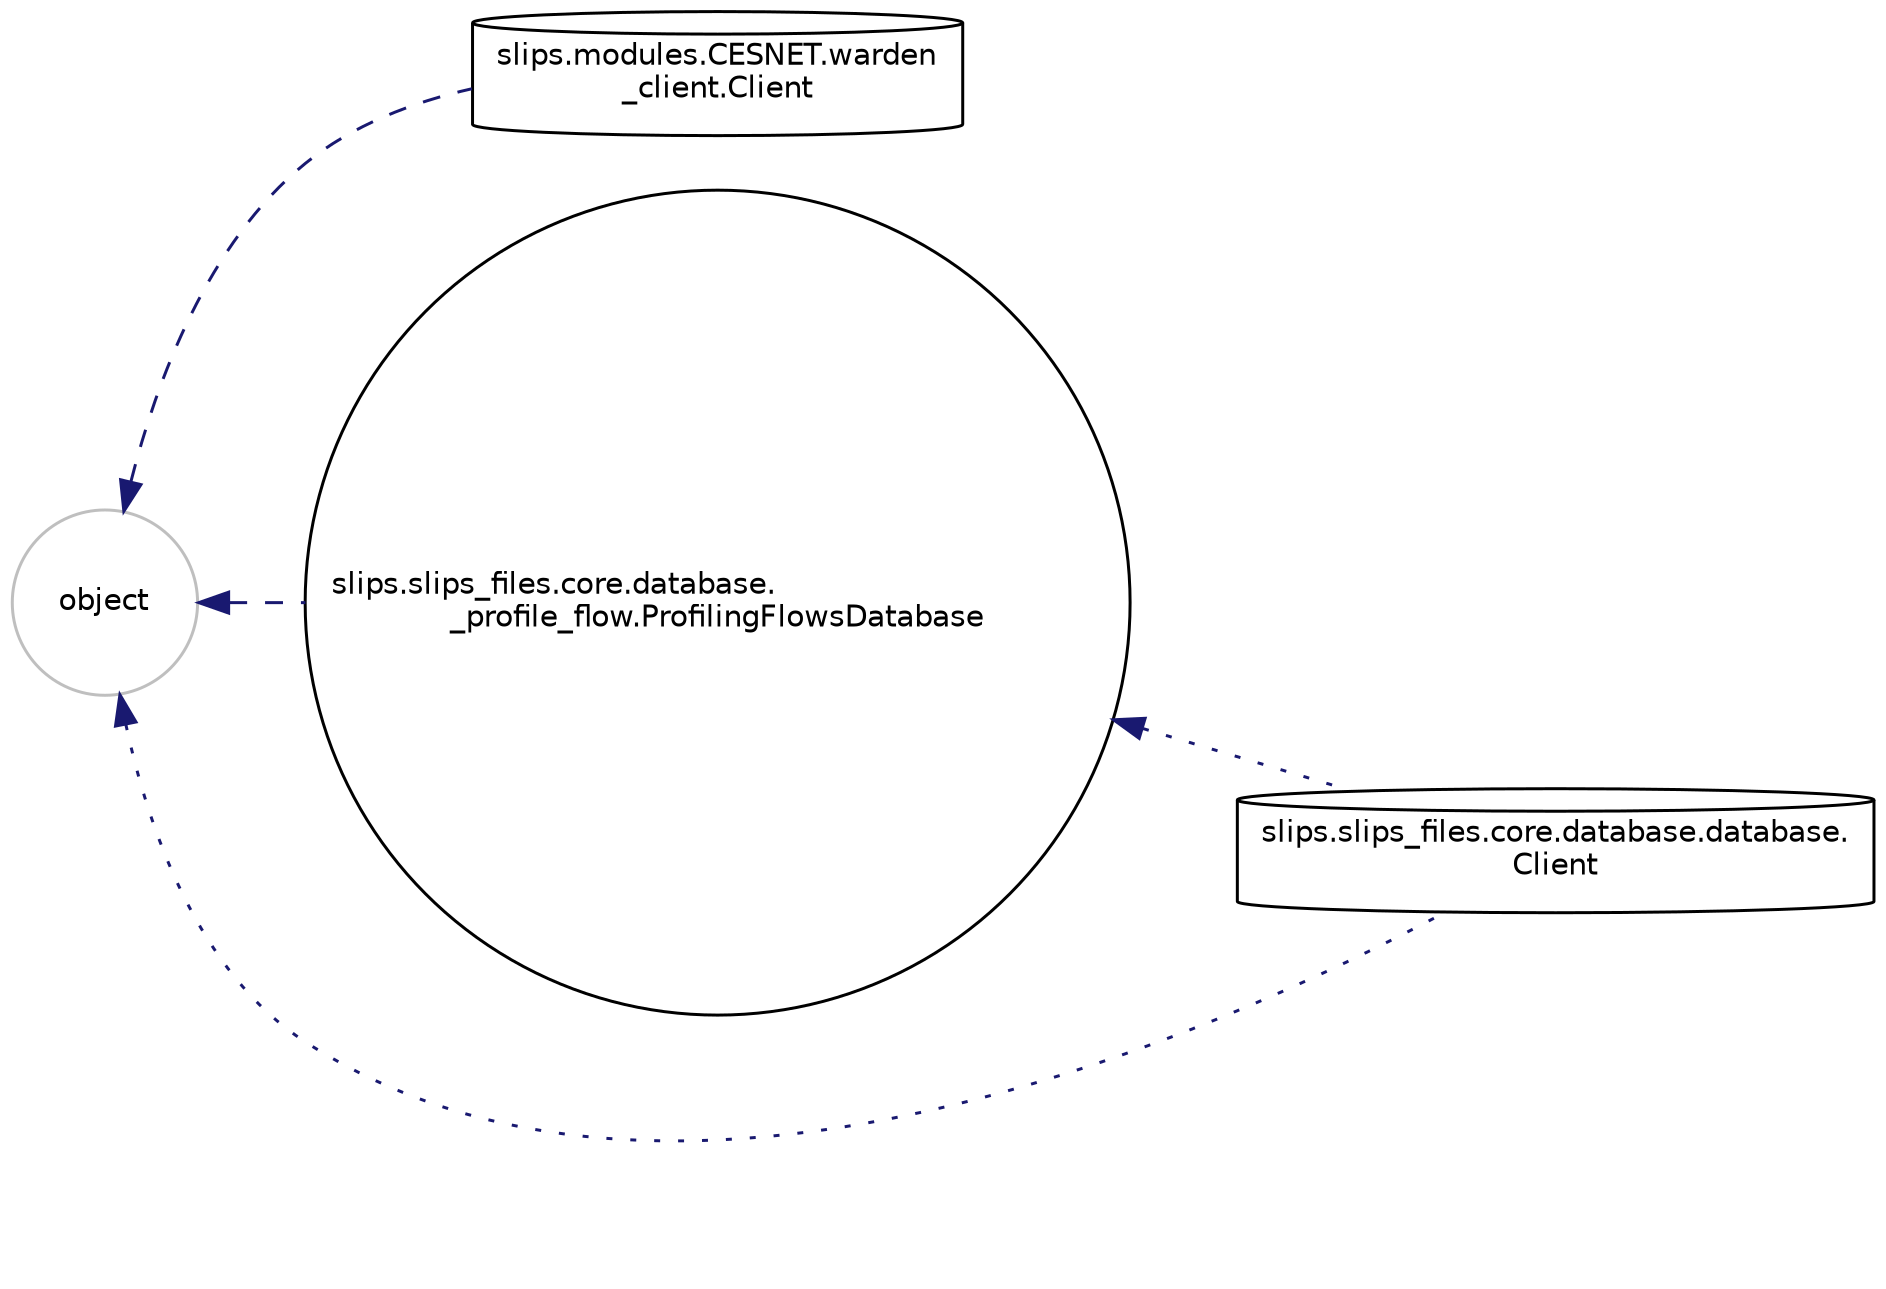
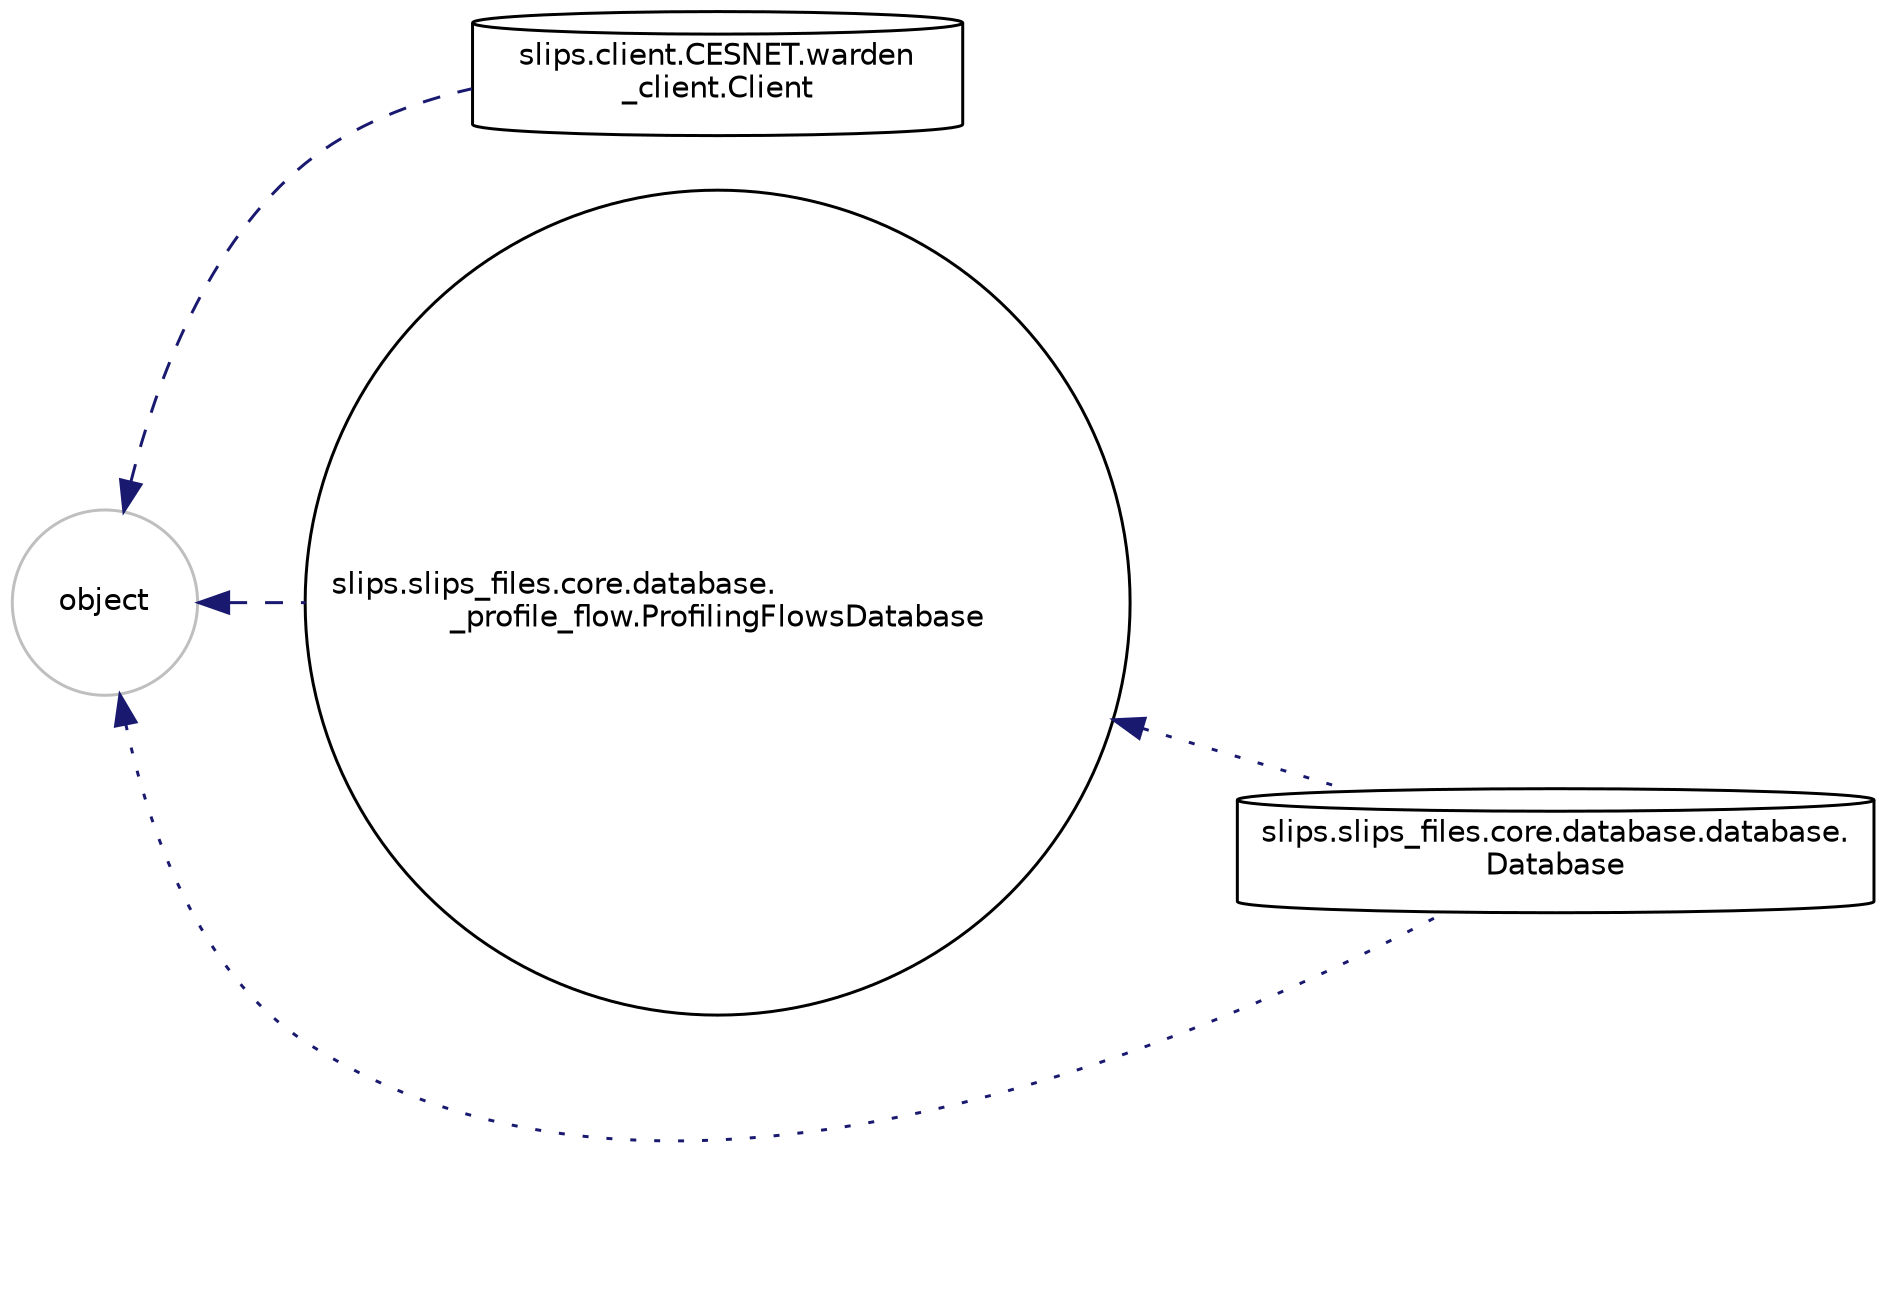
(718, 74) -> (718, 74)
(1556, 851) -> (1556, 851)
